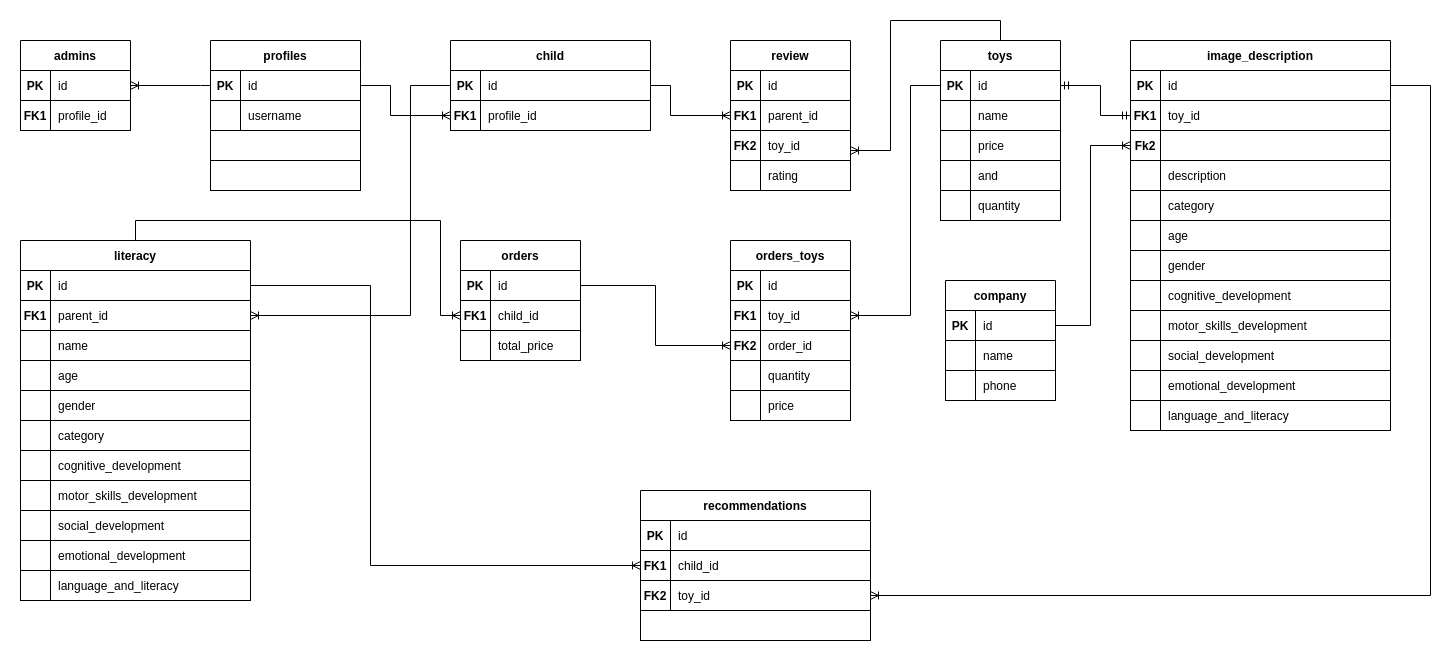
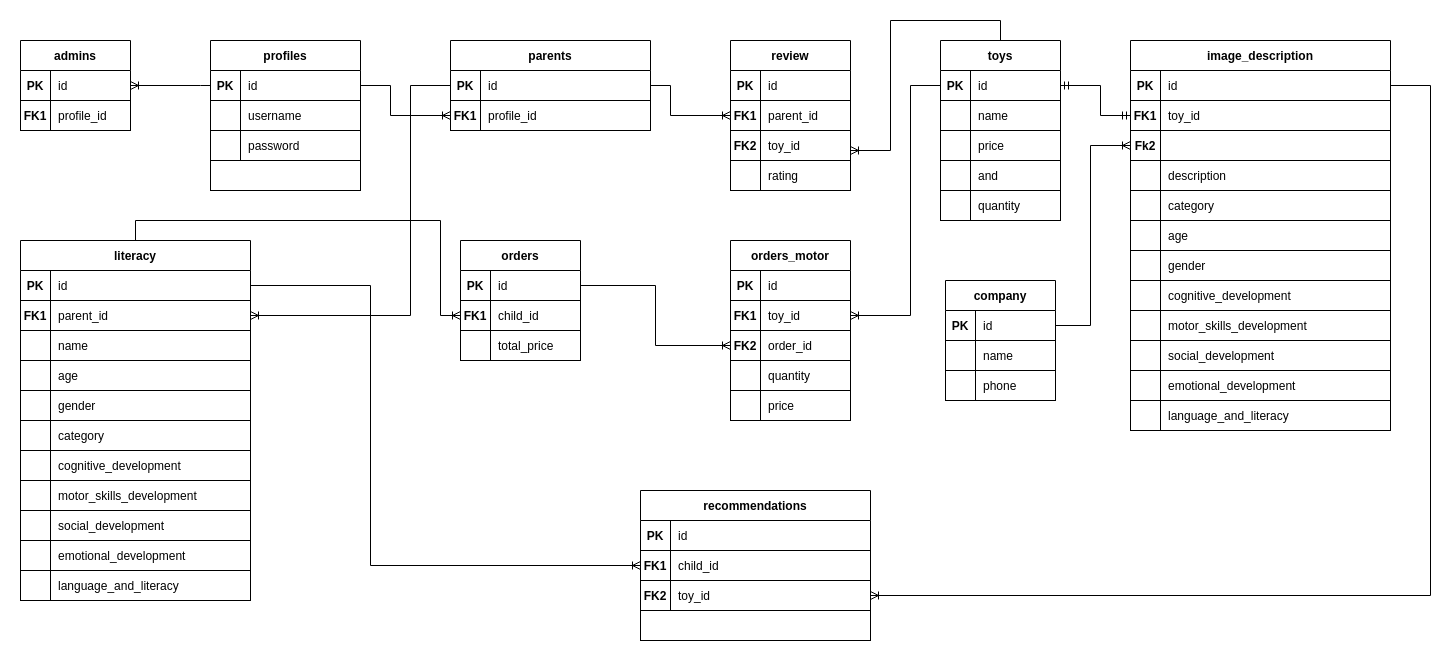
(550, 56) -> (550, 56)
none -> (301, 146)
(790, 256) -> (790, 256)
